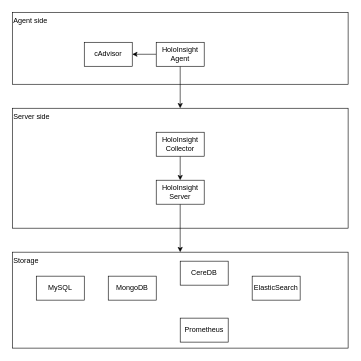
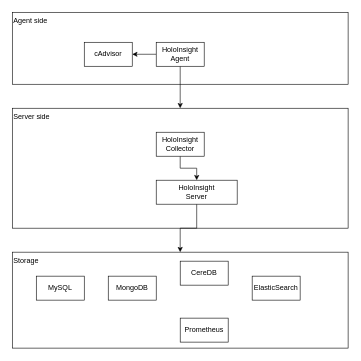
(180, 192) -> (197, 192)
